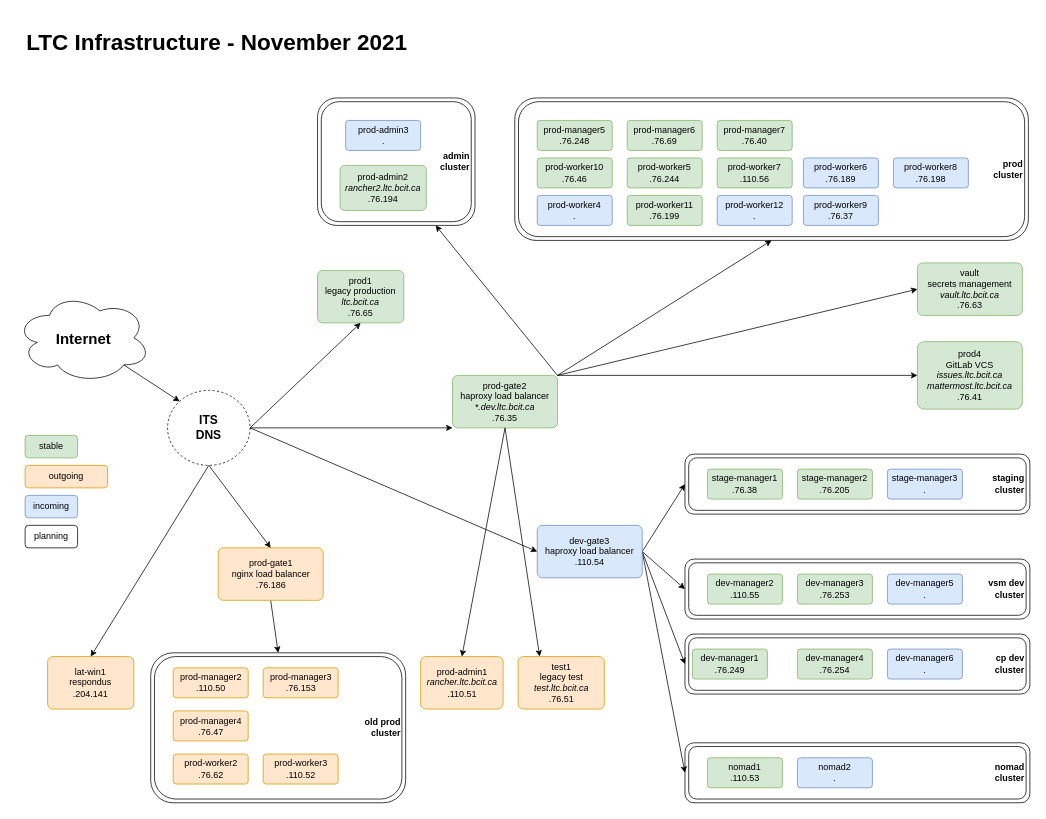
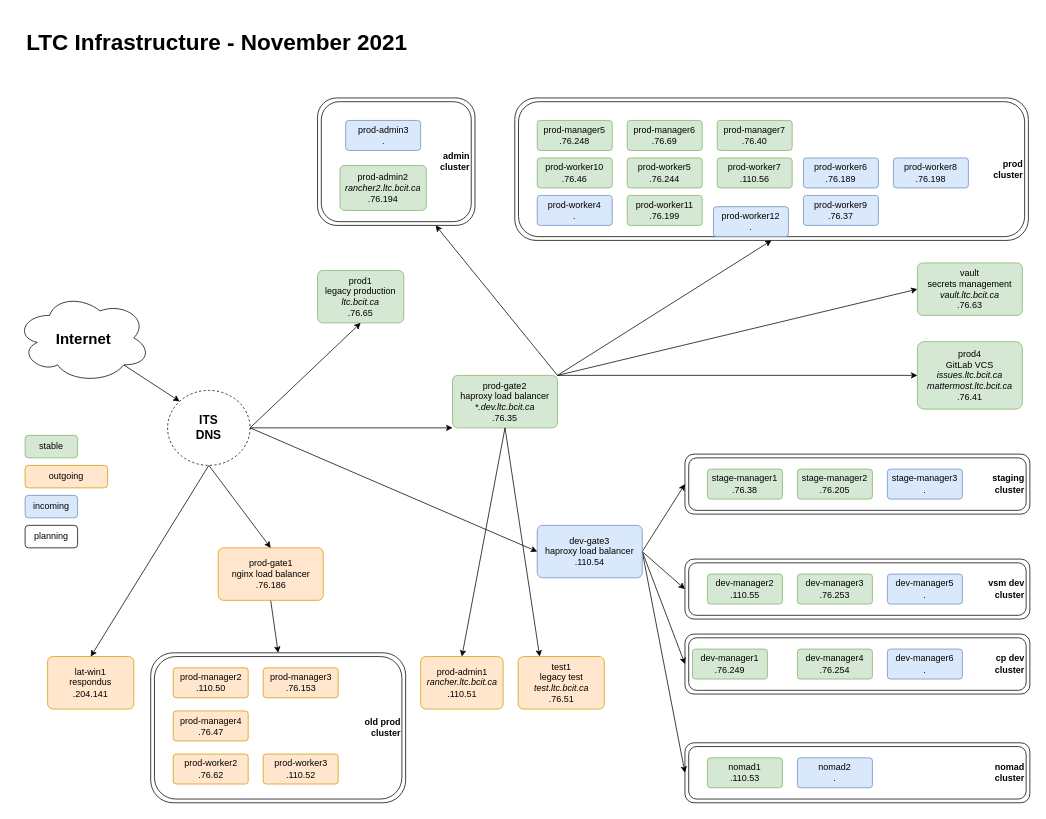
(755, 210) -> (751, 222)
